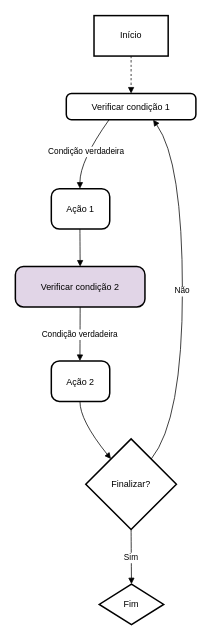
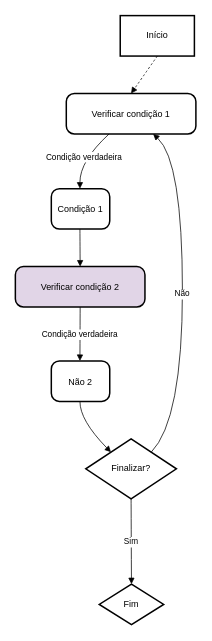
(131, 36) -> (158, 36)
(131, 107) -> (131, 114)
(80, 209) -> (80, 209)
(80, 382) -> (80, 382)
(131, 485) -> (131, 469)
